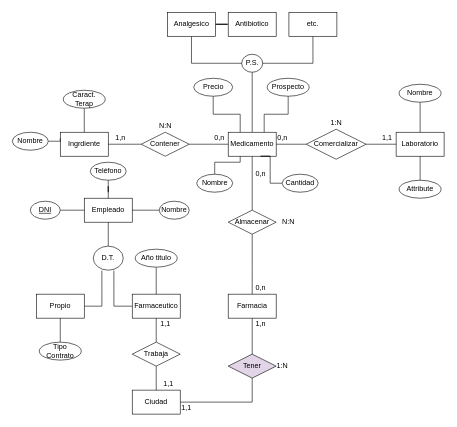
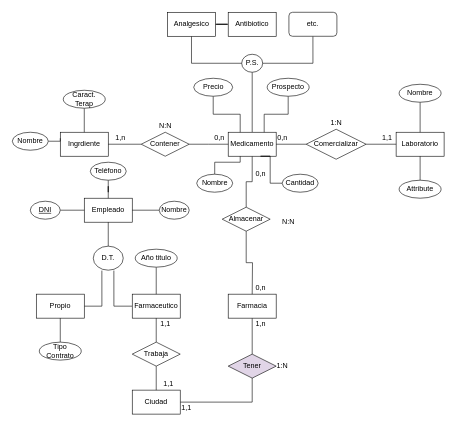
(313, 24) -> (313, 24)
(252, 222) -> (246, 219)
